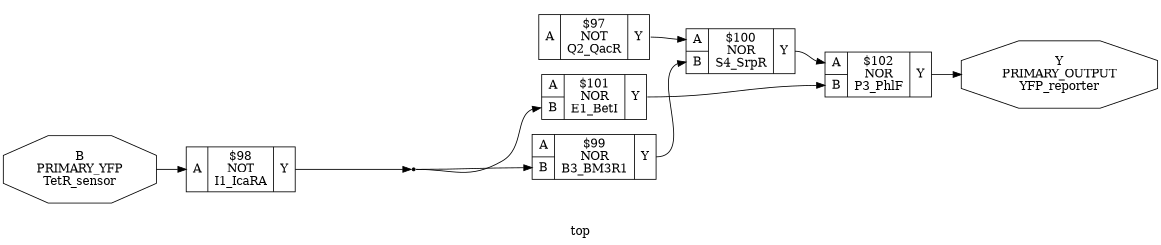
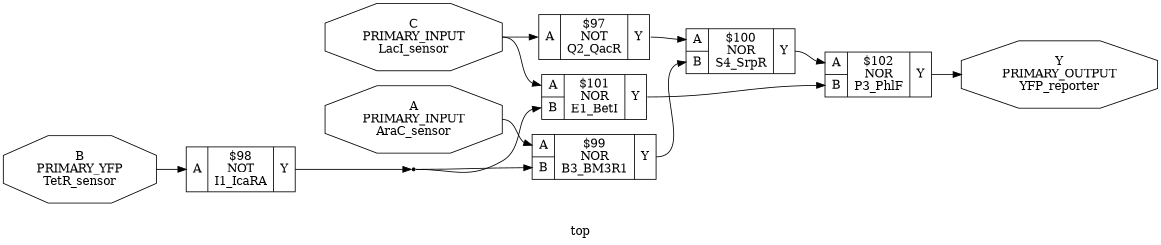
none -> (414, 37)
none -> (414, 119)
